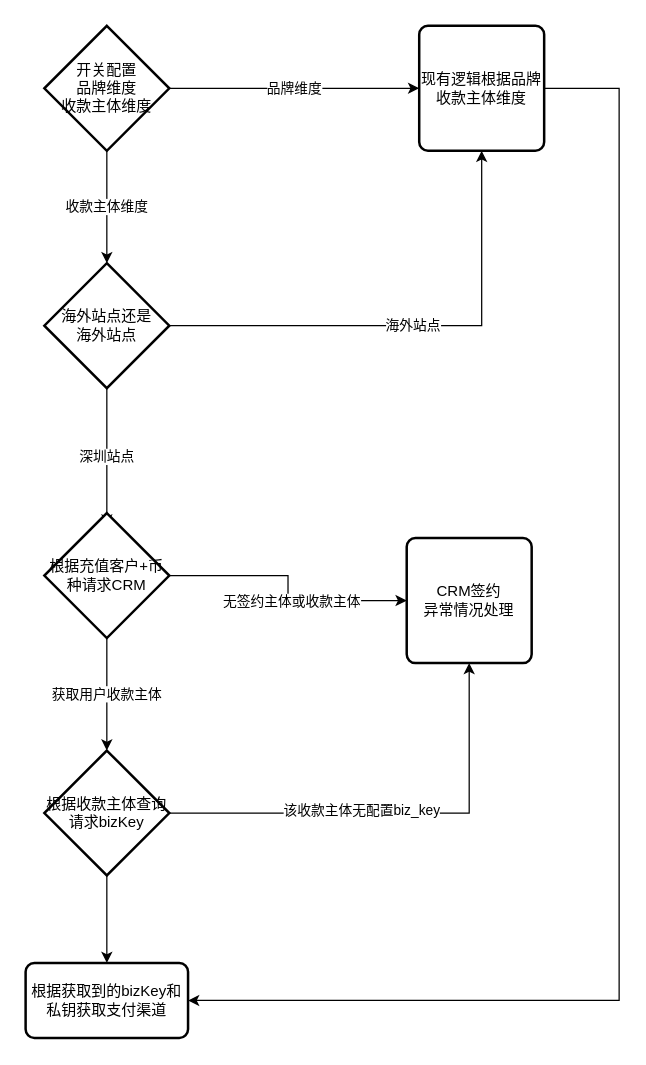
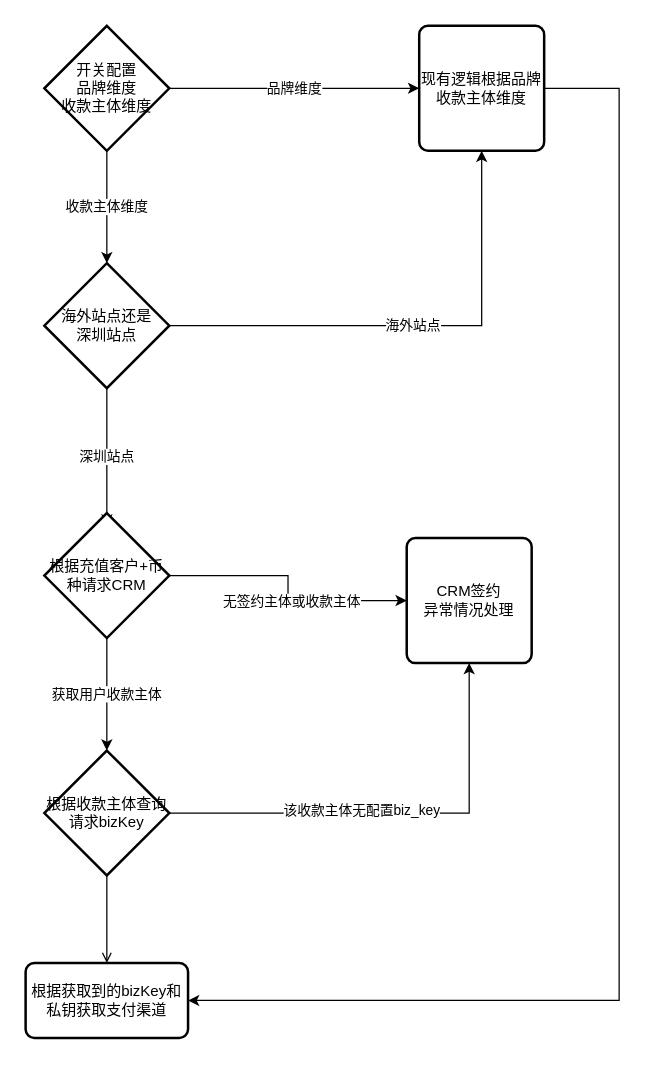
(107, 326) -> (107, 326)
(107, 953) -> (107, 955)
